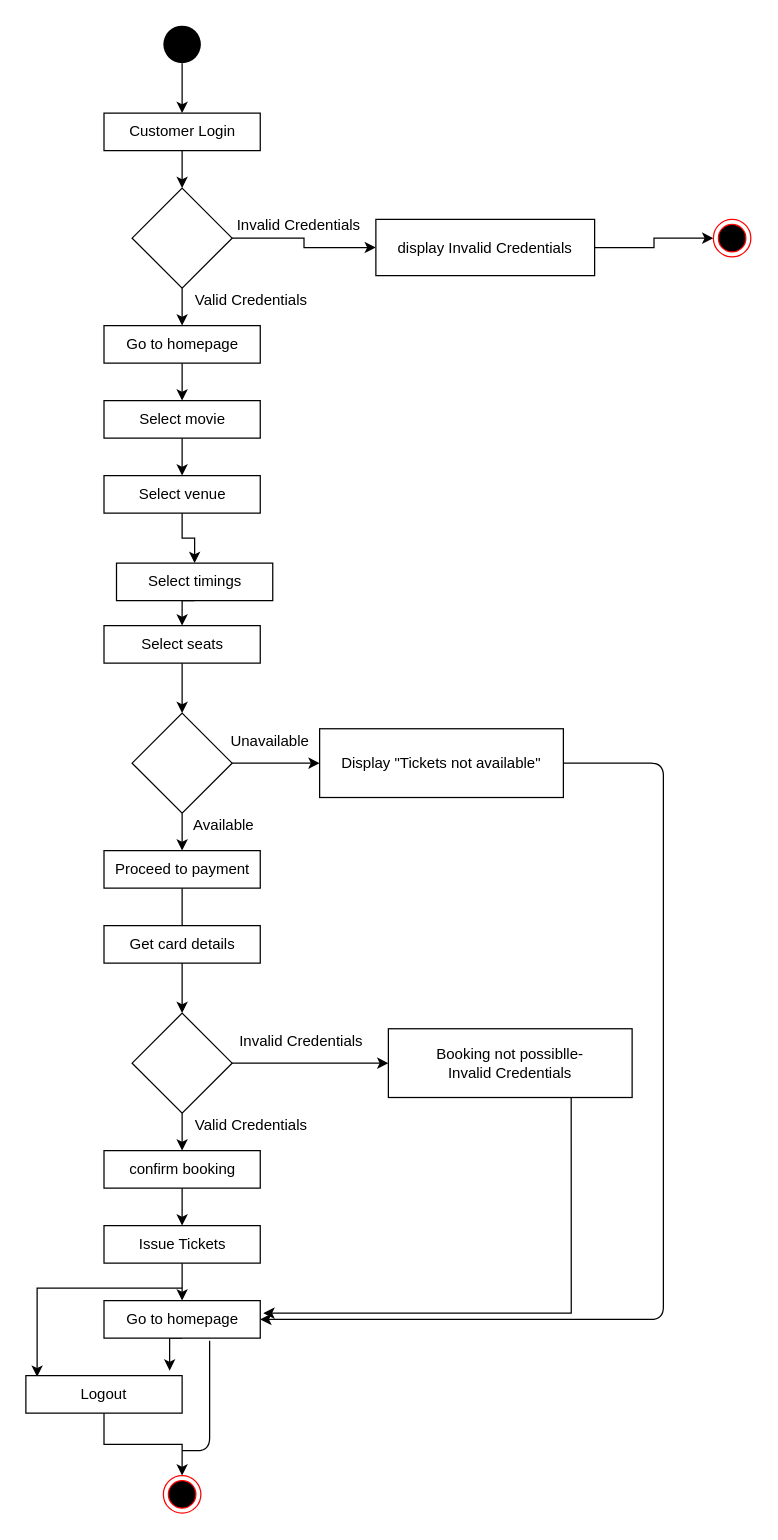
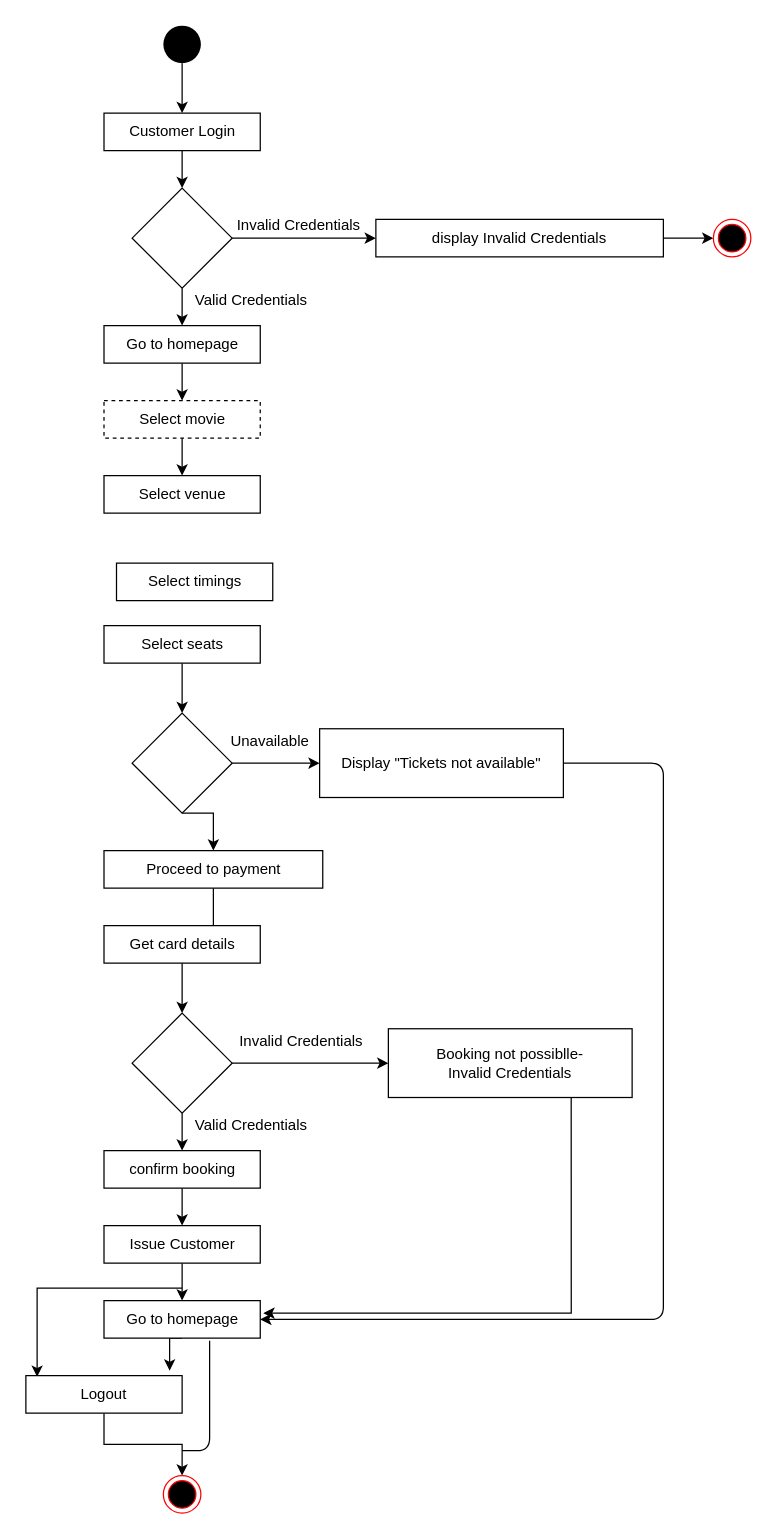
(485, 248) -> (519, 238)
(182, 419) -> (182, 419)
(184, 538) -> none
(182, 608) -> none
(223, 826) -> none
(182, 869) -> (213, 869)
(183, 1244) -> (183, 1244)
